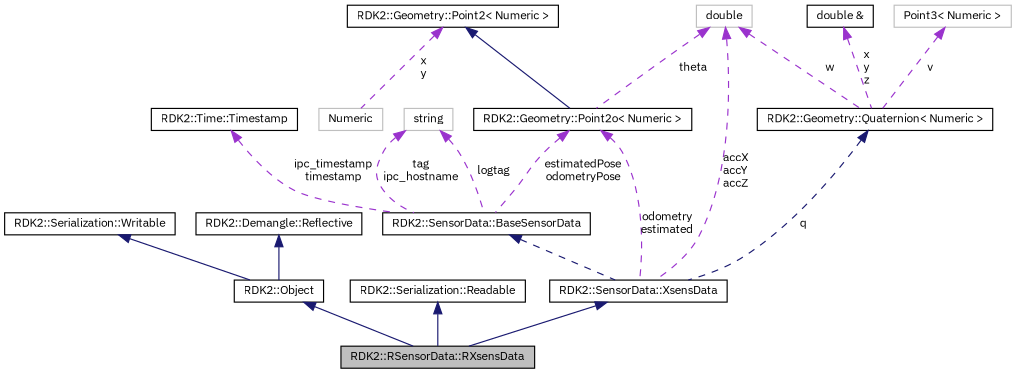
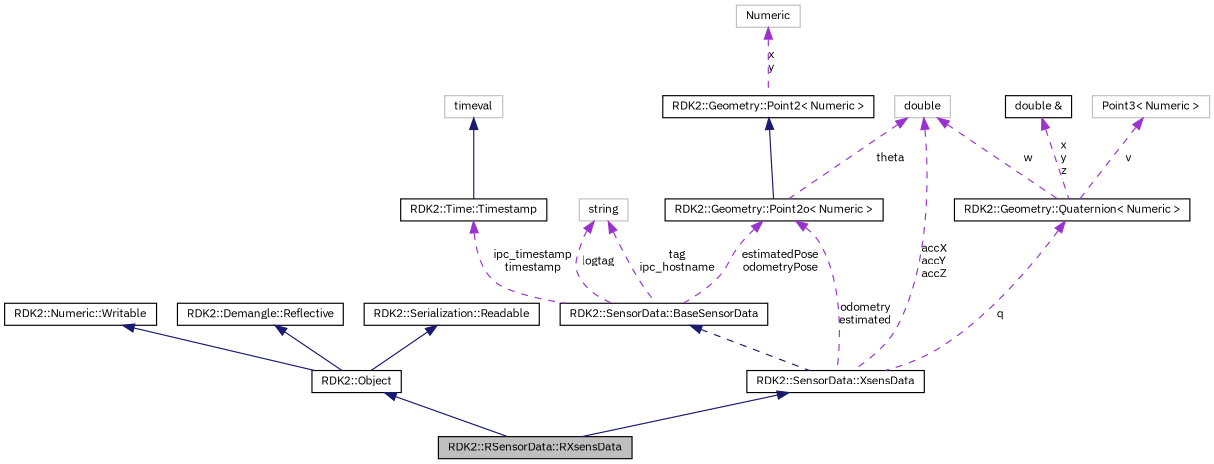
(398, 72) -> (768, 67)
none -> (474, 107)
(90, 224) -> (81, 314)
(785, 224) -> (983, 315)
(438, 330) -> (399, 351)
